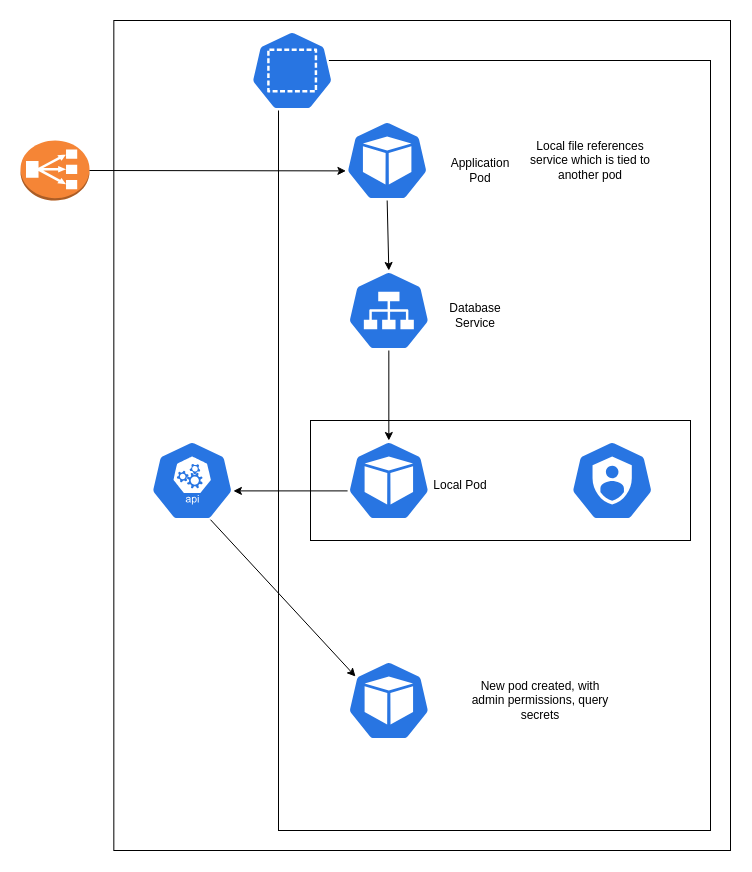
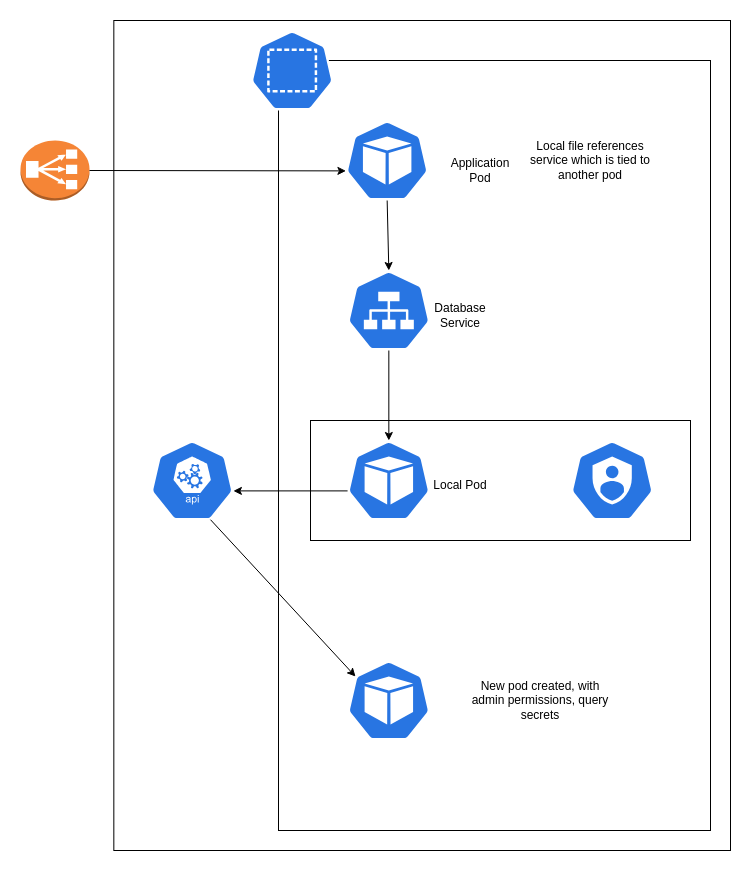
(476, 316) -> (461, 316)
